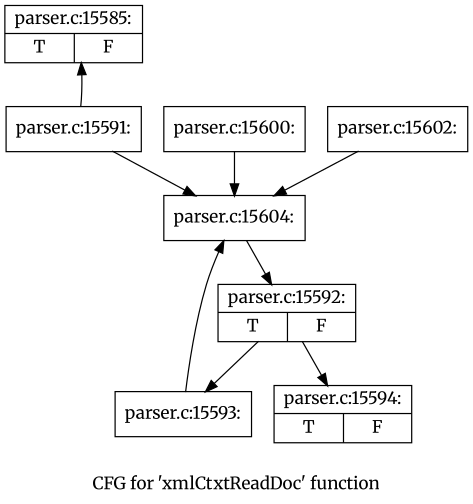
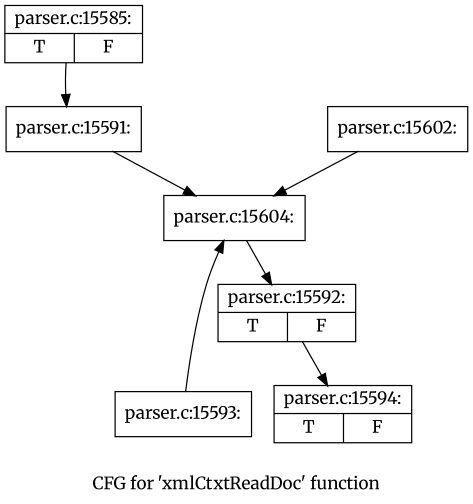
(82, 91) -> (65, 79)
(234, 129) -> none
(236, 362) -> none
